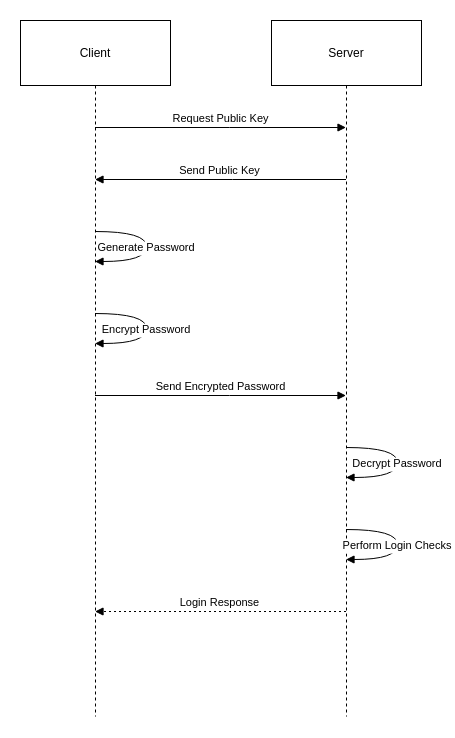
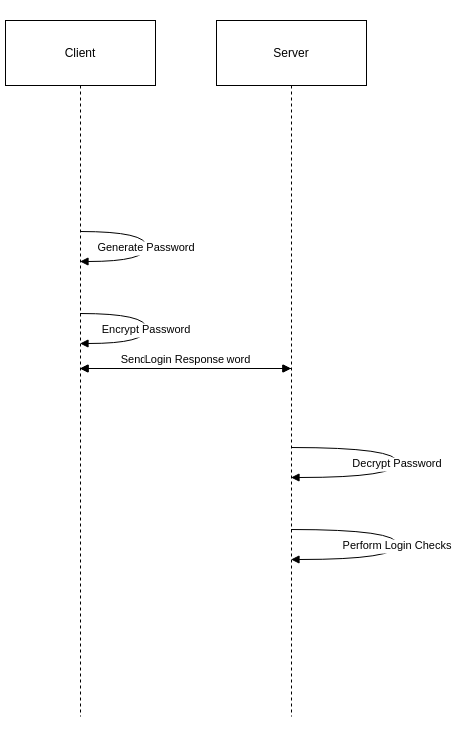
(96, 369) -> (81, 369)
(347, 369) -> (292, 369)
